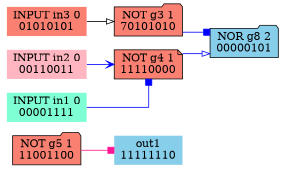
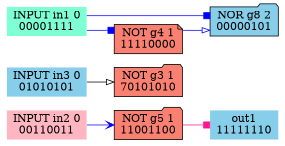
(47, 21) -> (47, 82)
(192, 32) -> (144, 16)
(97, 64) -> (97, 125)
